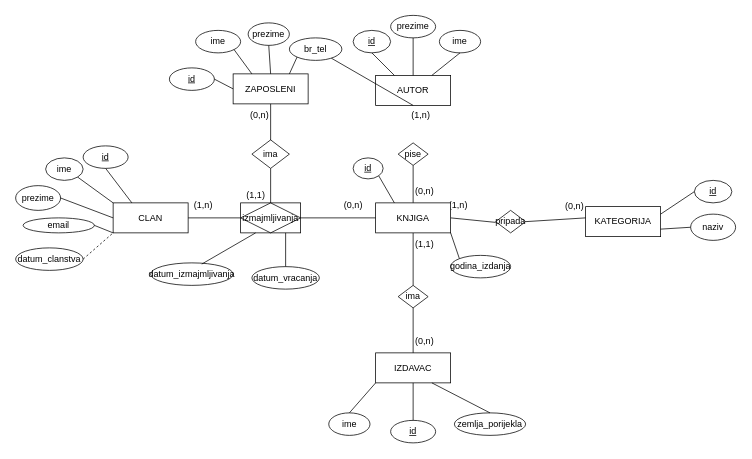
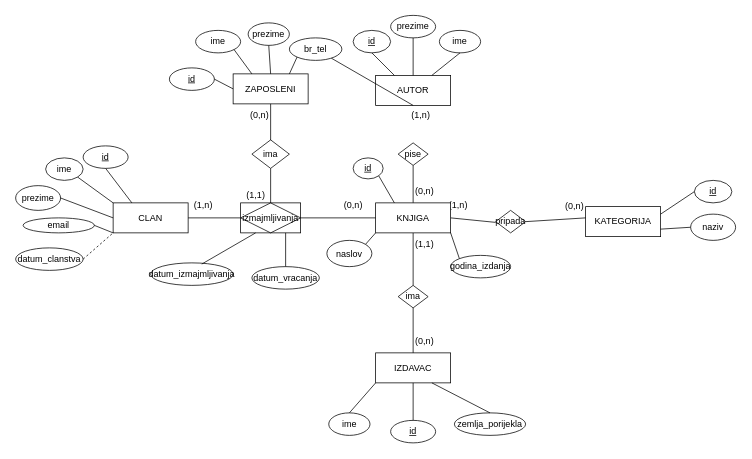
none -> (371, 238)
none -> (349, 254)
